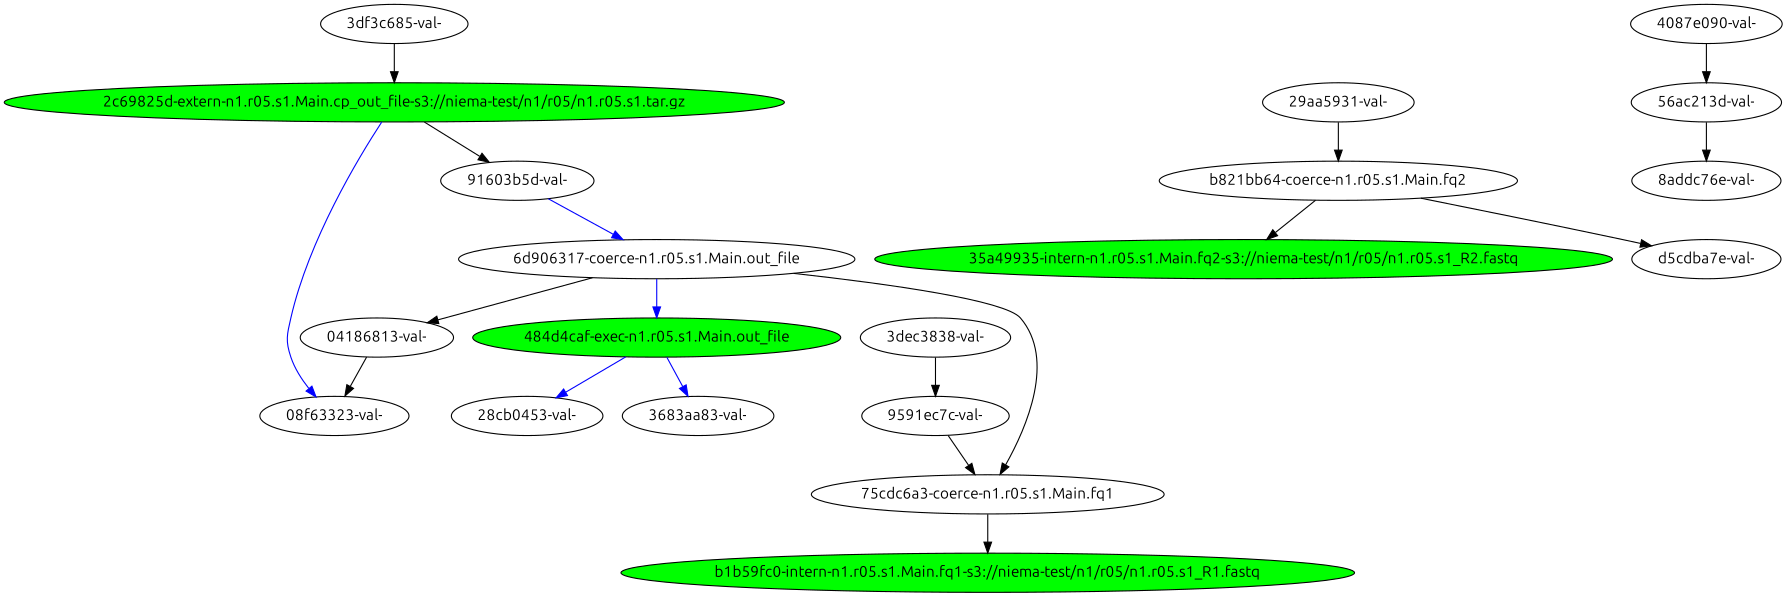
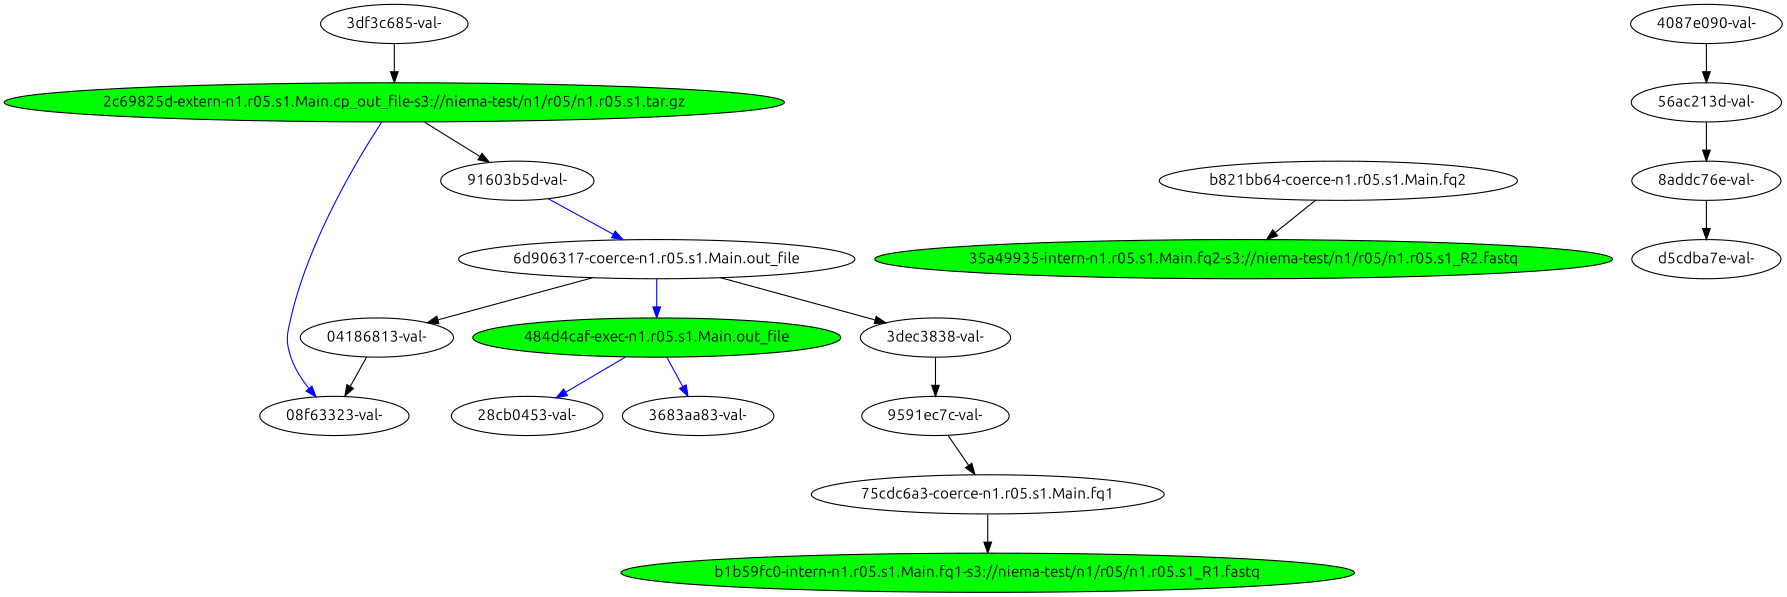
(1338, 102) -> none
(1531, 220) -> (1706, 215)
(986, 303) -> (798, 299)
